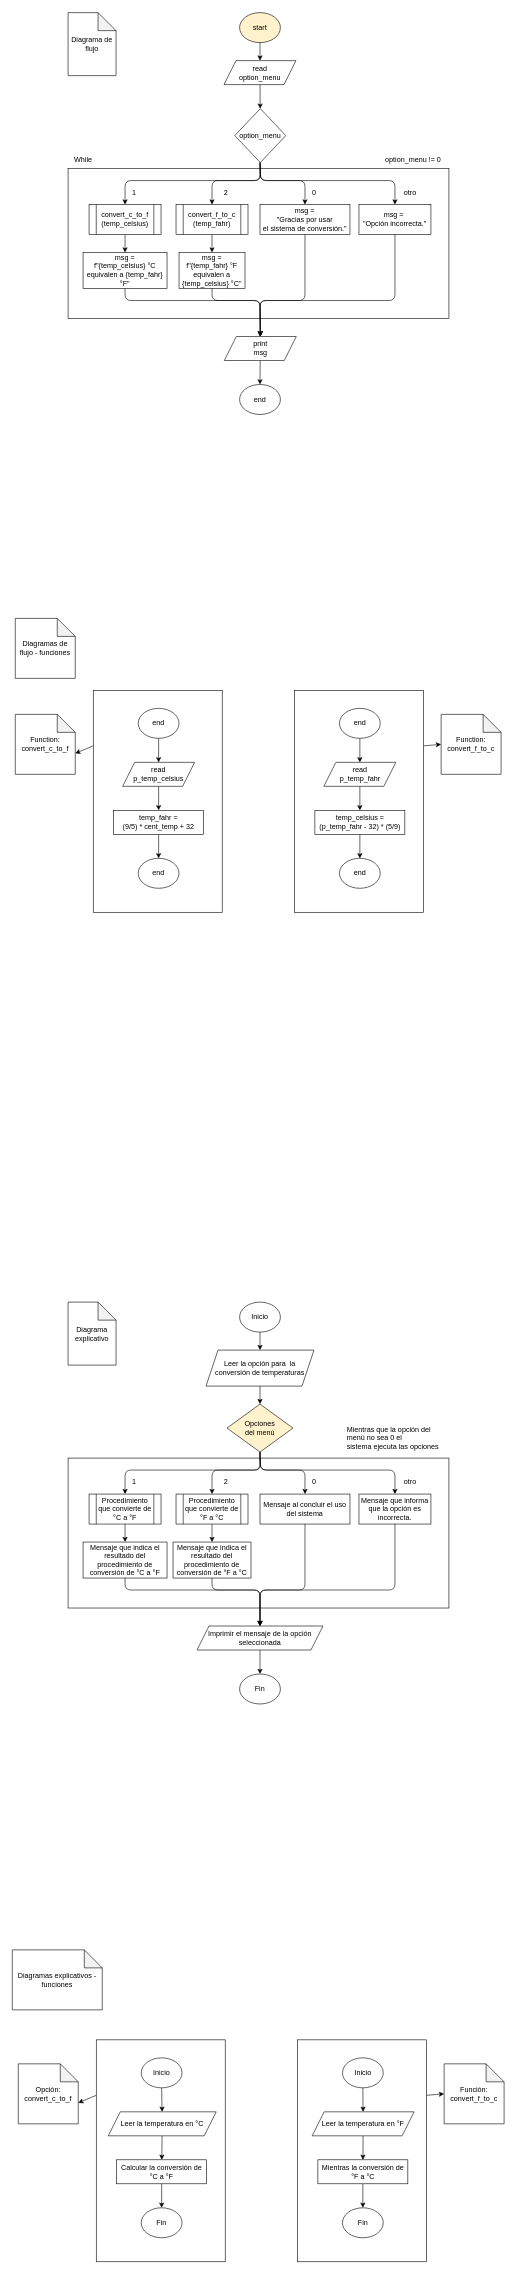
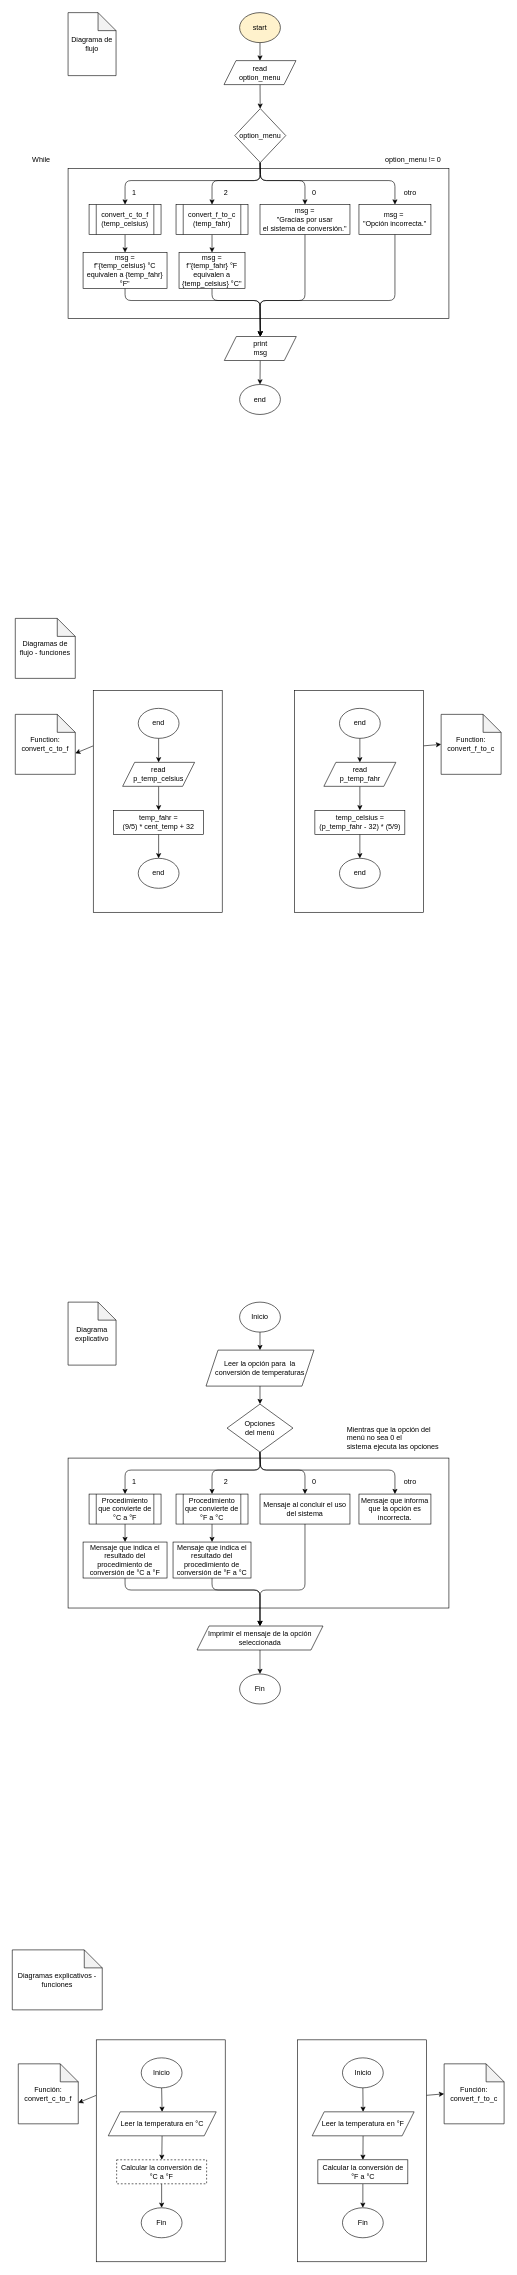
(83, 159) -> (41, 159)
(260, 1428) -> (260, 1428)
(382, 1590) -> none
(48, 2094) -> (48, 2094)
(162, 2172) -> (162, 2172)
(363, 2172) -> (363, 2172)
